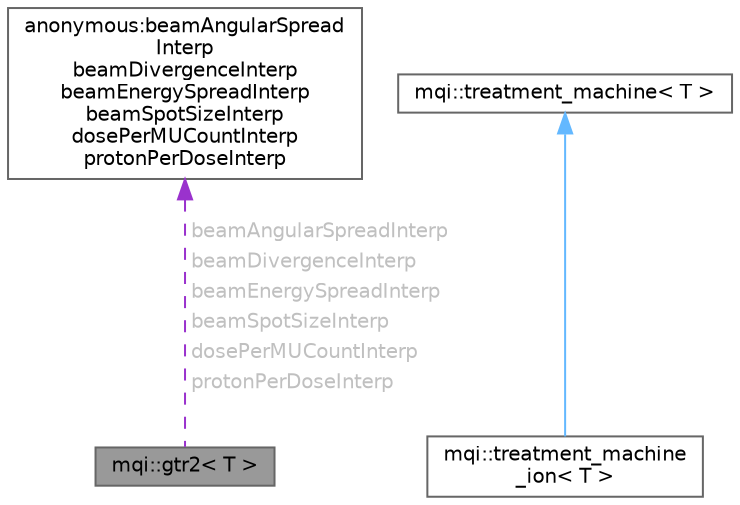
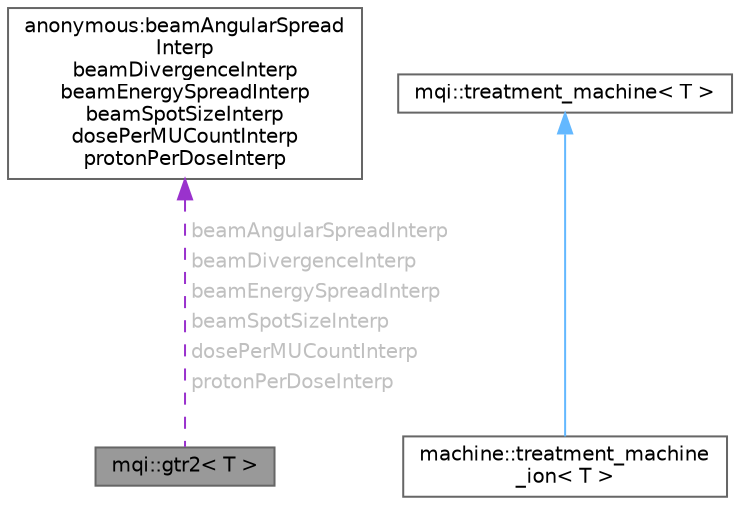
(565, 467) -> (565, 467)
